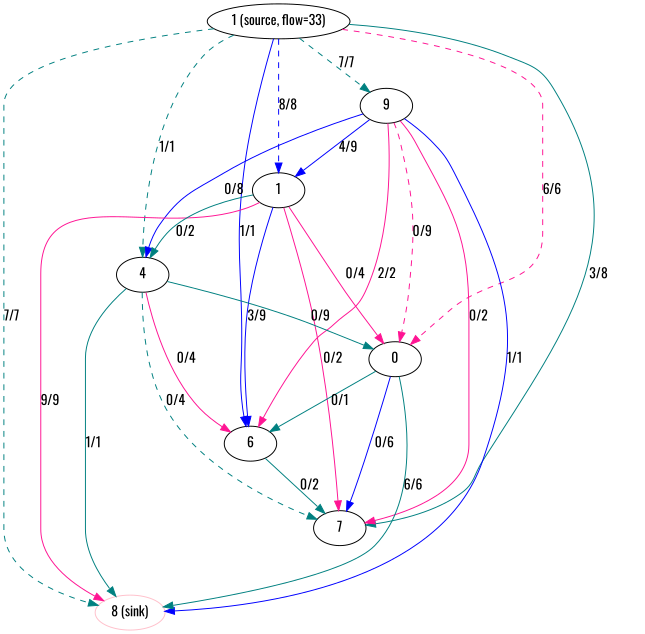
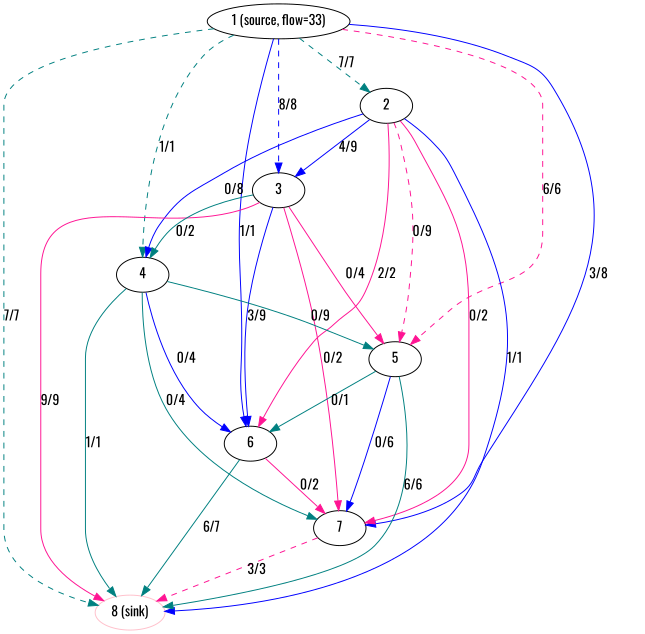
(386, 106) -> (386, 106)
(279, 190) -> (279, 190)
(592, 240) -> (592, 240)
(395, 359) -> (395, 359)
(172, 367) -> (172, 367)
(184, 433) -> (184, 433)
(291, 482) -> (291, 482)
none -> (194, 524)
none -> (242, 568)
